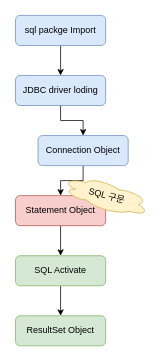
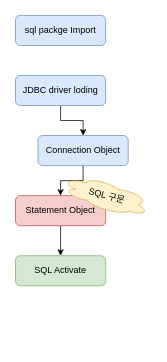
(60, 57) -> none
(60, 297) -> none
(60, 330) -> none
